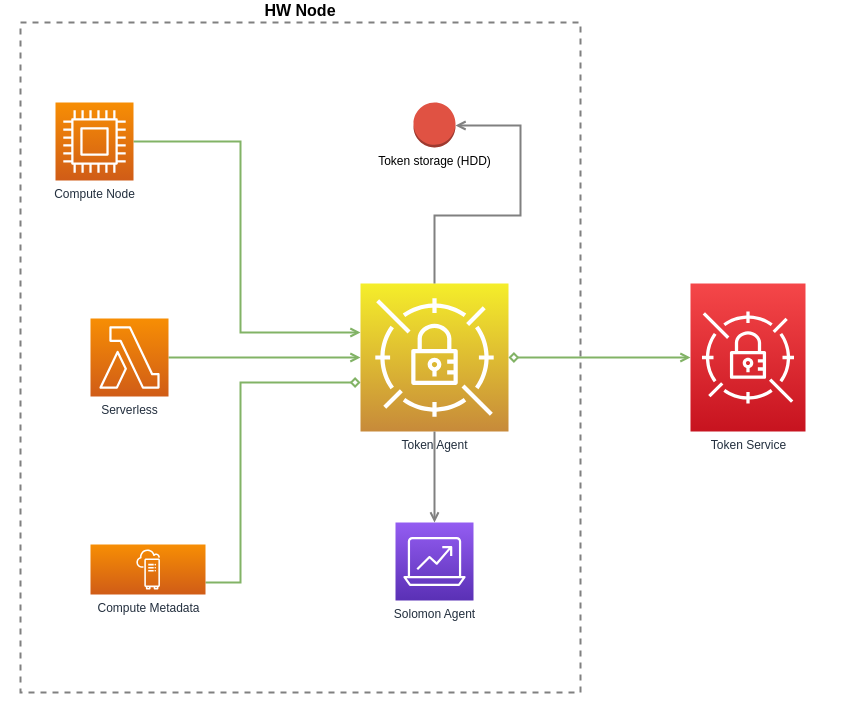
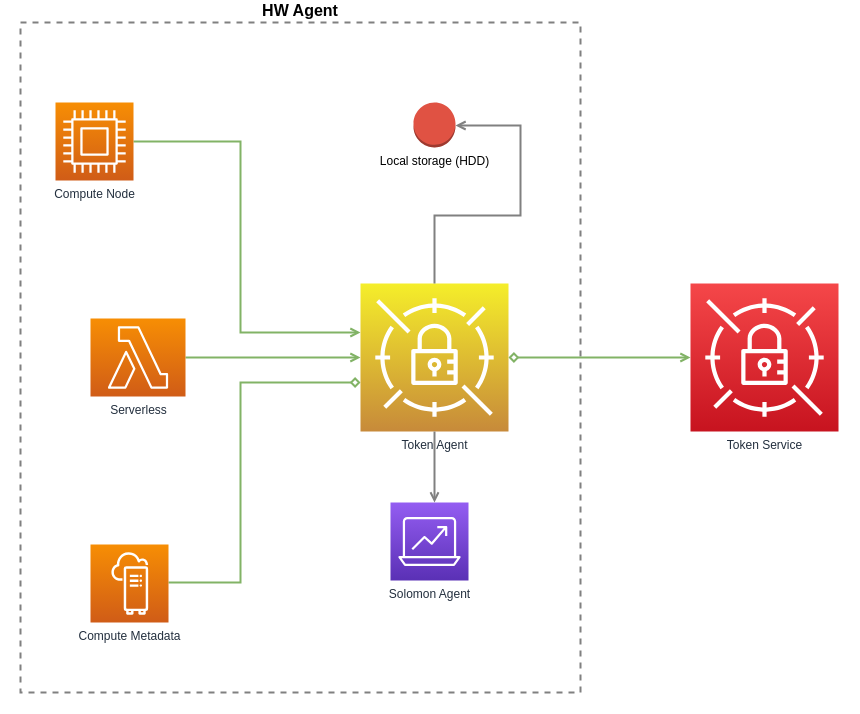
(301, 10) -> (301, 10)
(435, 162) -> (435, 162)
(130, 358) -> (138, 358)
(748, 358) -> (765, 358)
(435, 562) -> (430, 542)
(148, 570) -> (130, 584)
